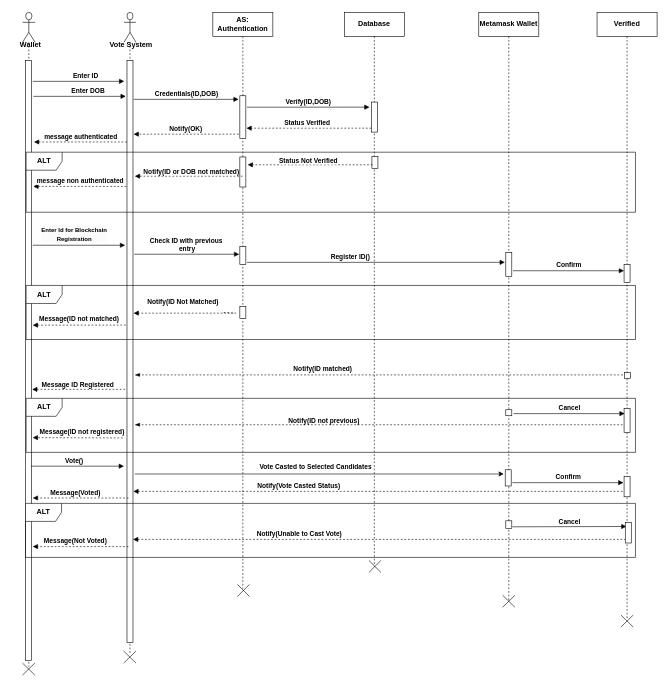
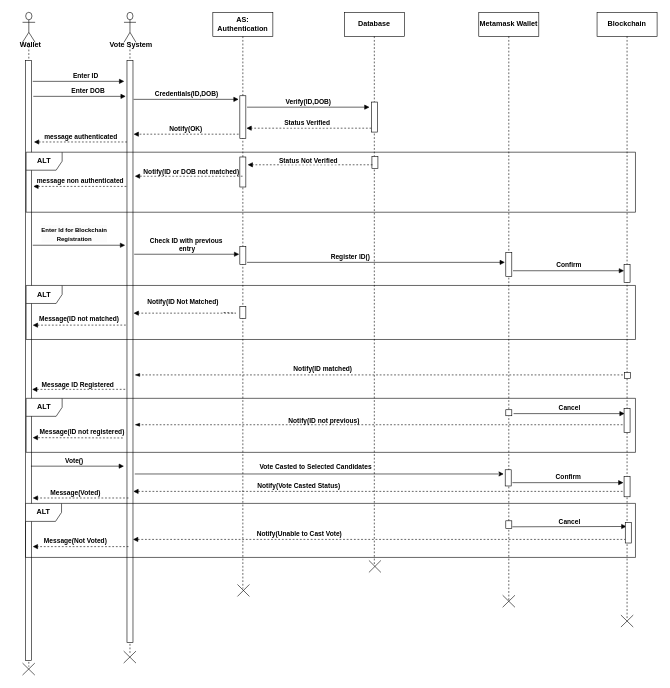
(627, 24) -> (627, 24)
